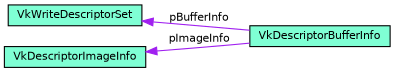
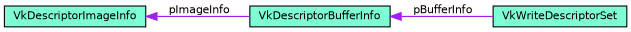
(201, 26) -> (447, 16)
